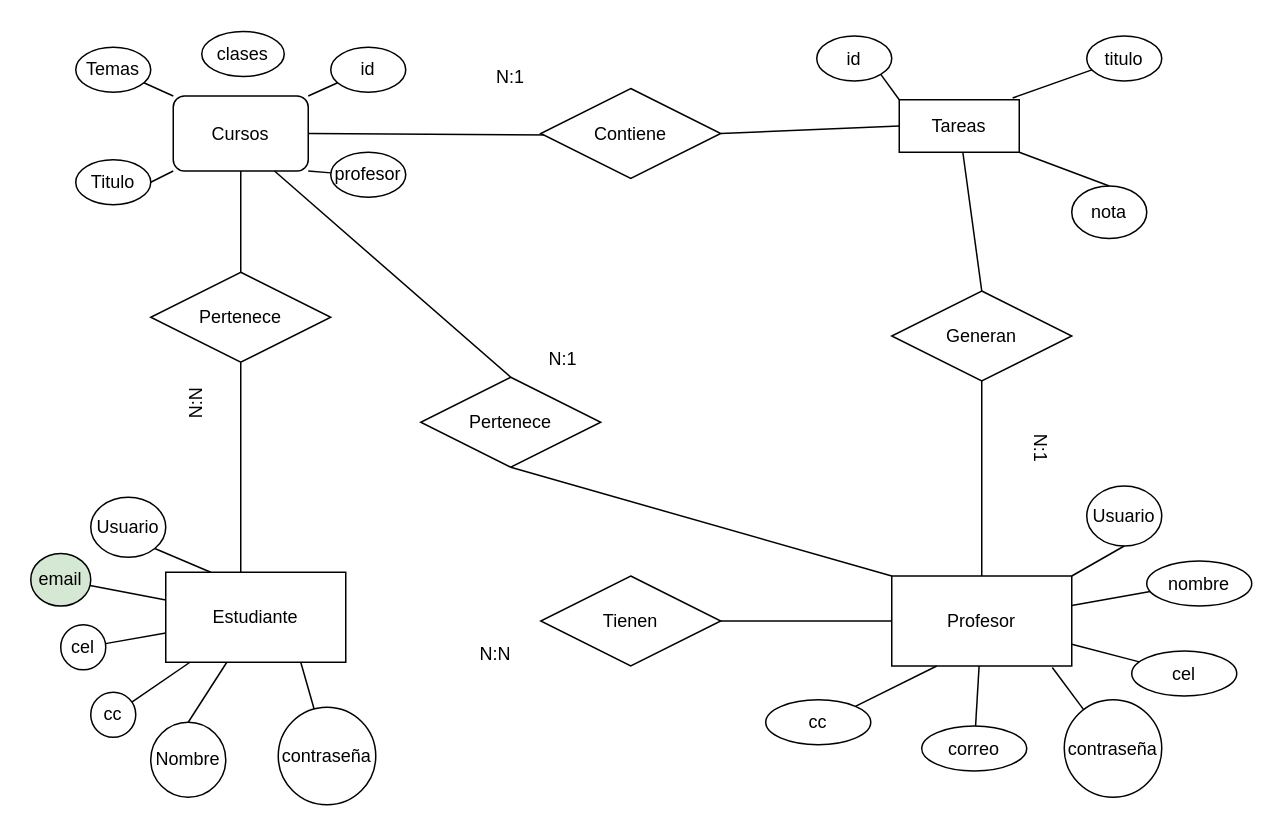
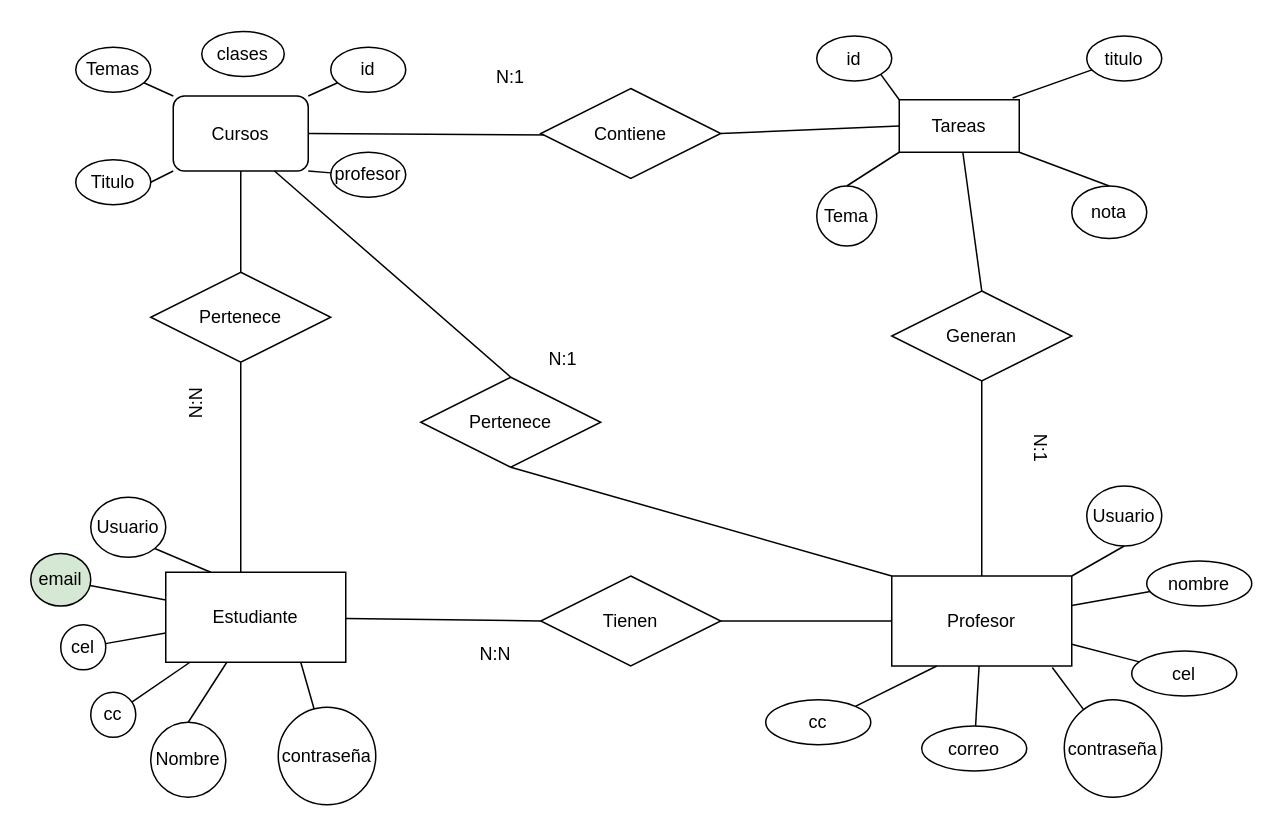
none -> (873, 169)
none -> (847, 216)
none -> (443, 620)
